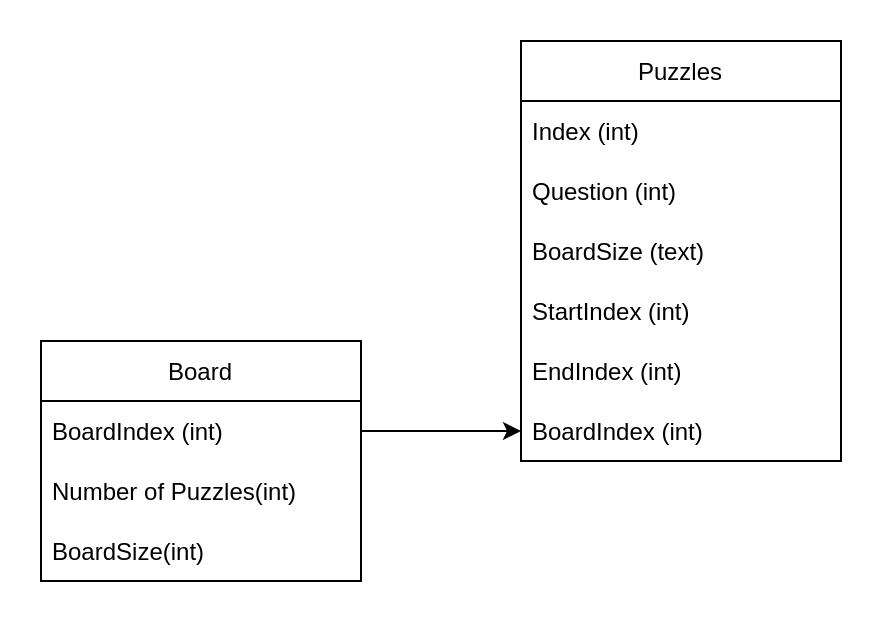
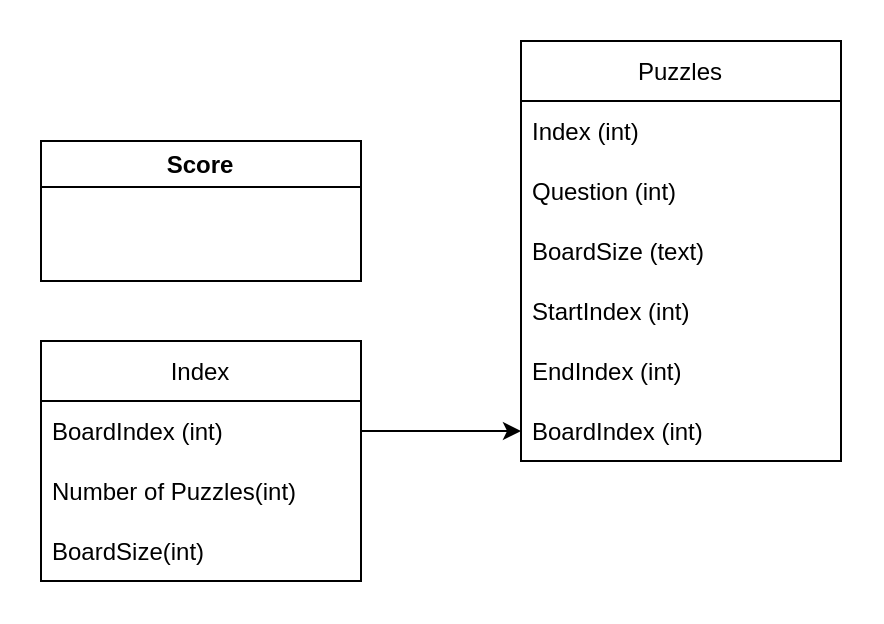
none -> (201, 211)
(200, 372) -> (200, 372)
